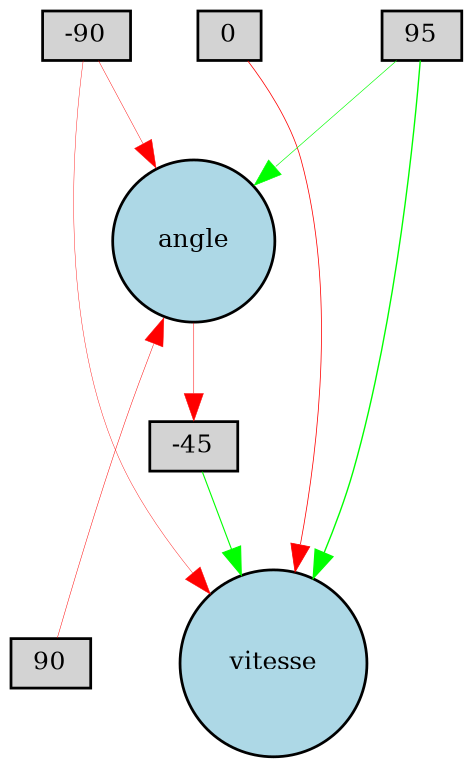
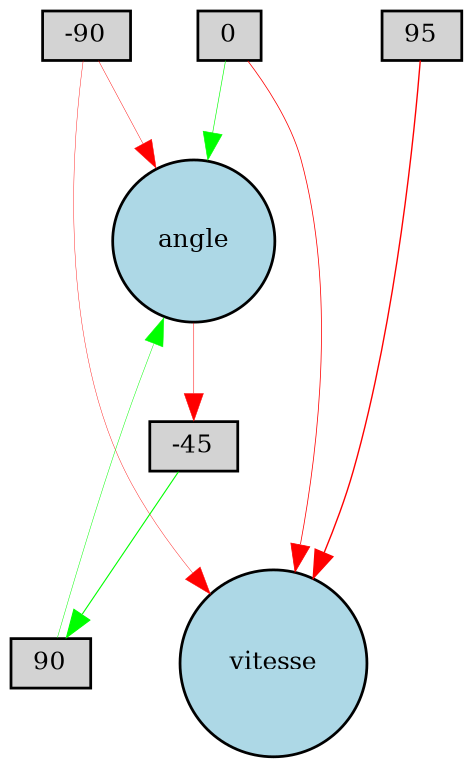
(336, 114) -> (219, 97)
(389, 310) -> (389, 310)
(102, 490) -> (102, 490)
(217, 511) -> (130, 543)
